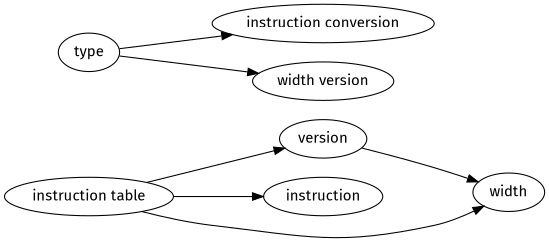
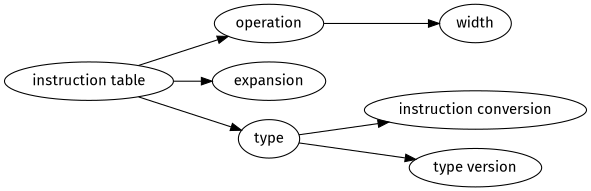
(323, 81) -> (475, 168)
(323, 139) -> (269, 23)
(323, 197) -> (269, 81)
(309, 236) -> (185, 112)
